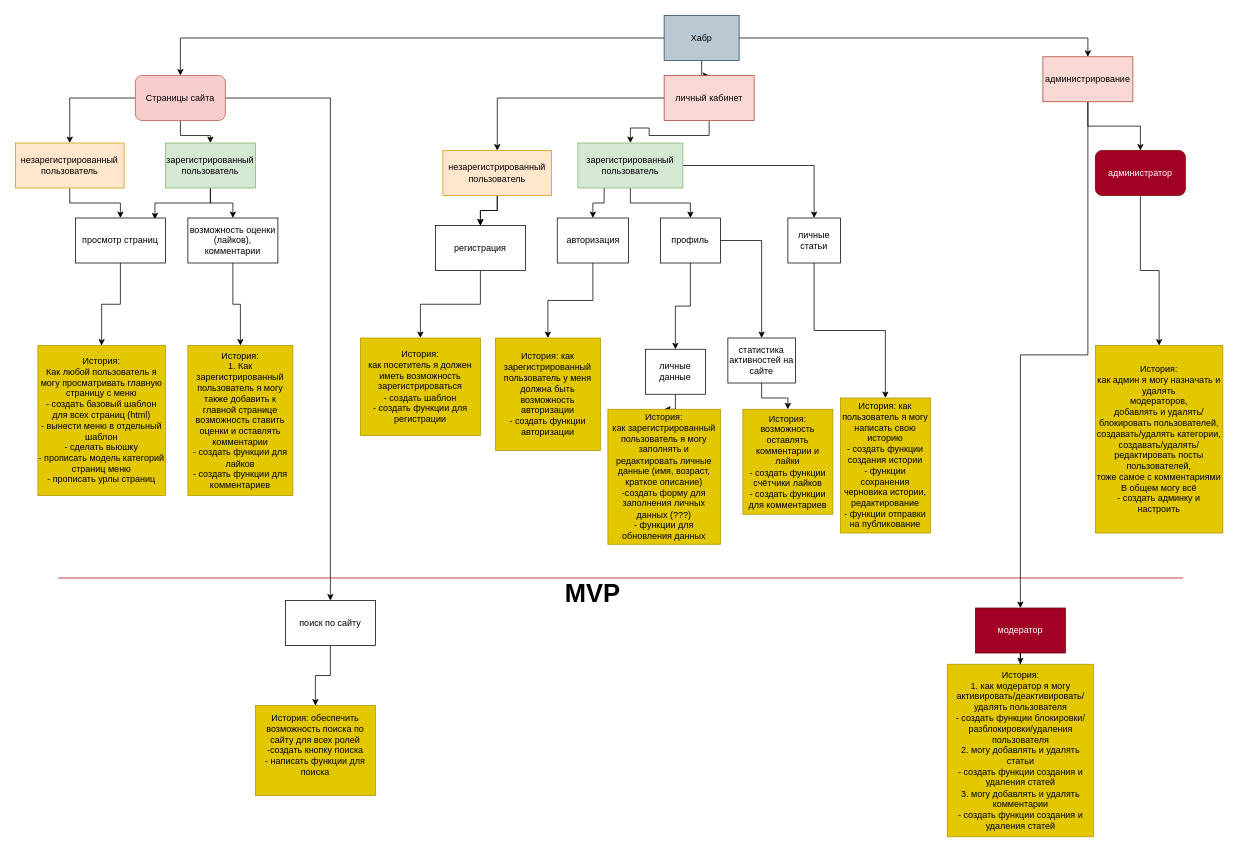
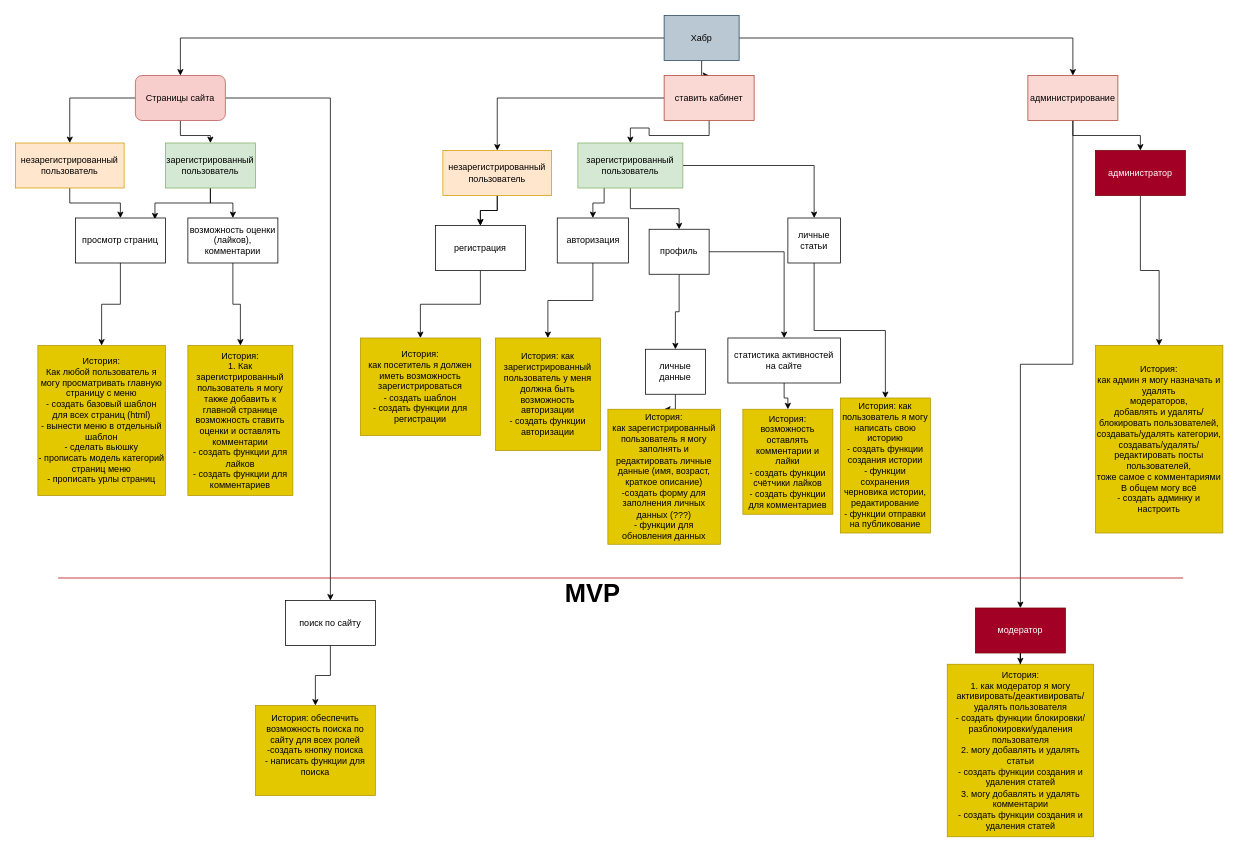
(1088, 79) -> (1073, 98)
(709, 98) -> (709, 98)
(1140, 173) -> (1140, 173)
(690, 240) -> (679, 252)
(762, 360) -> (784, 360)
